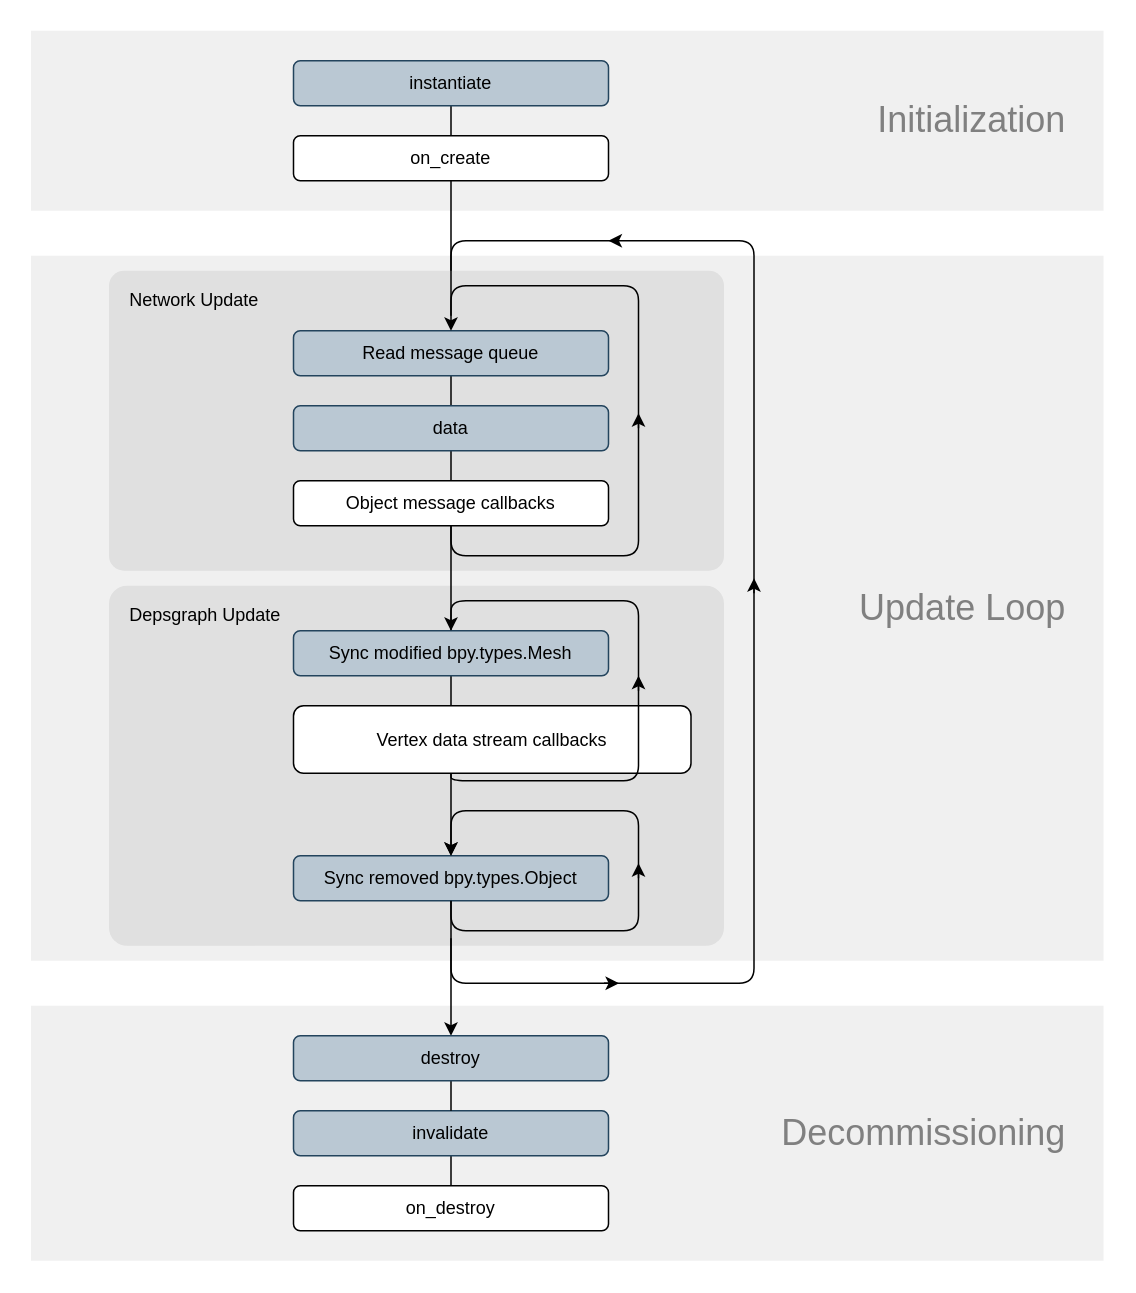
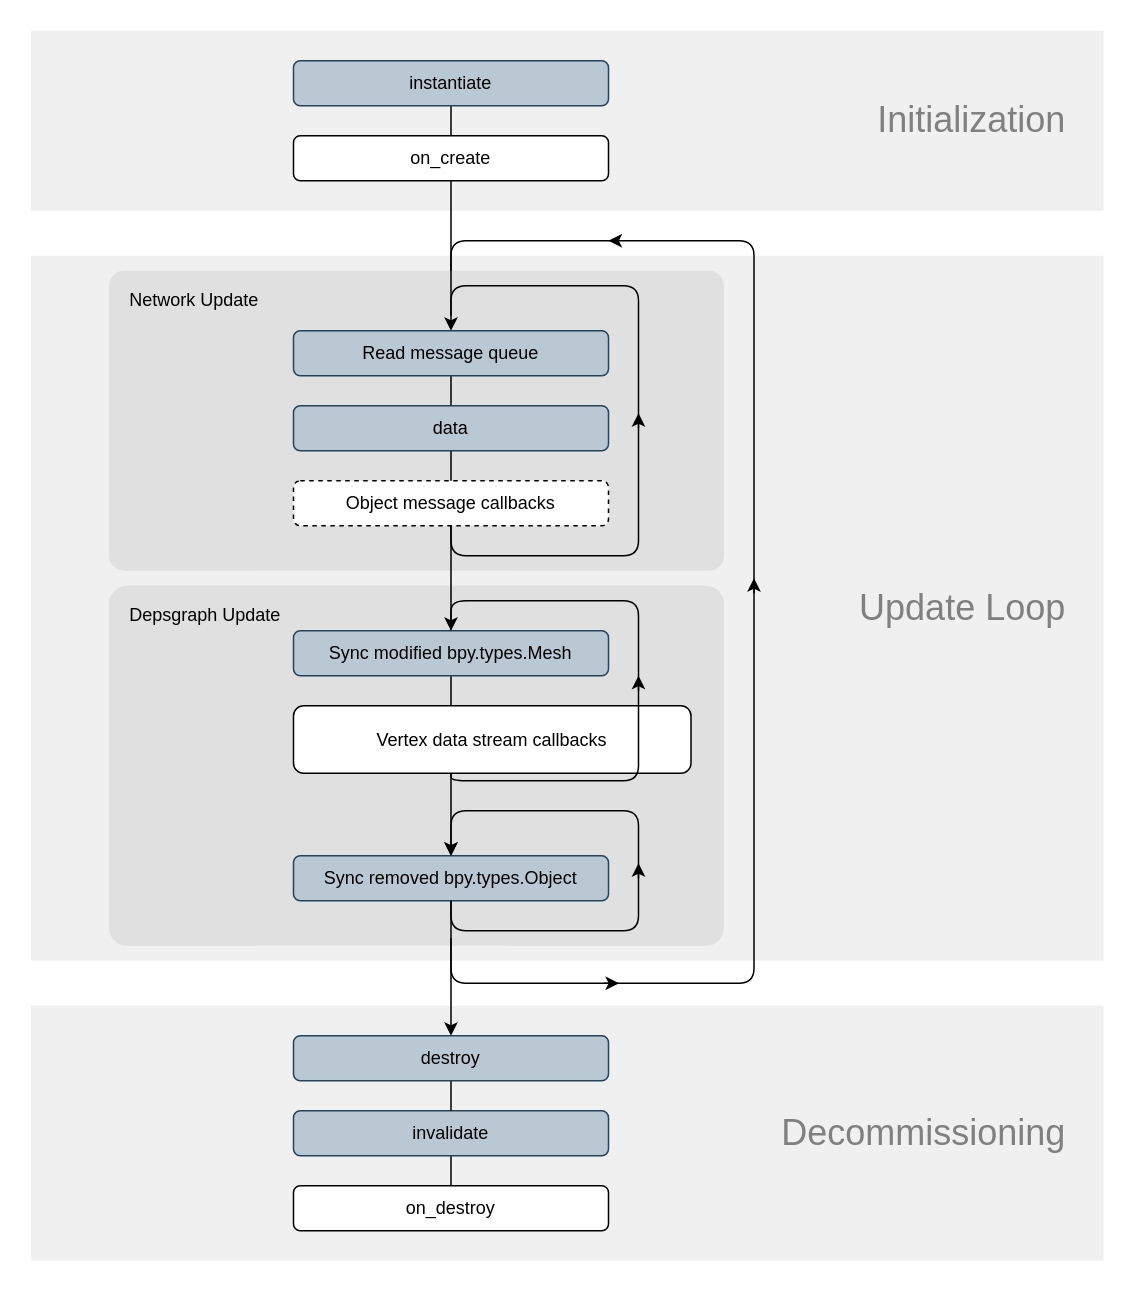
(451, 503) -> (451, 503)
